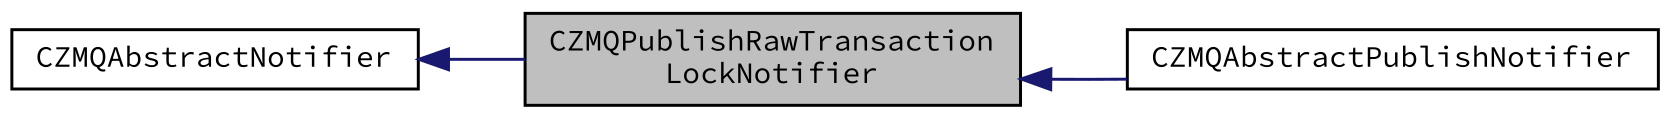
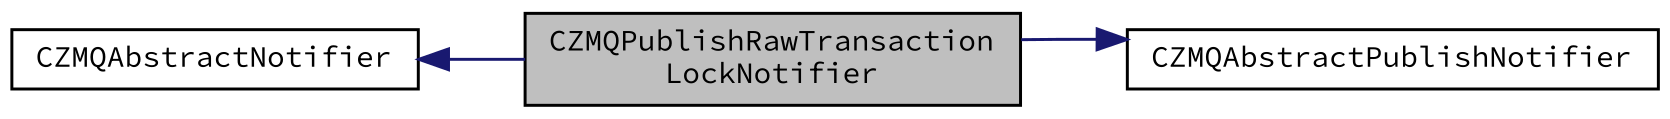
(1089, 79) -> (1059, 39)
